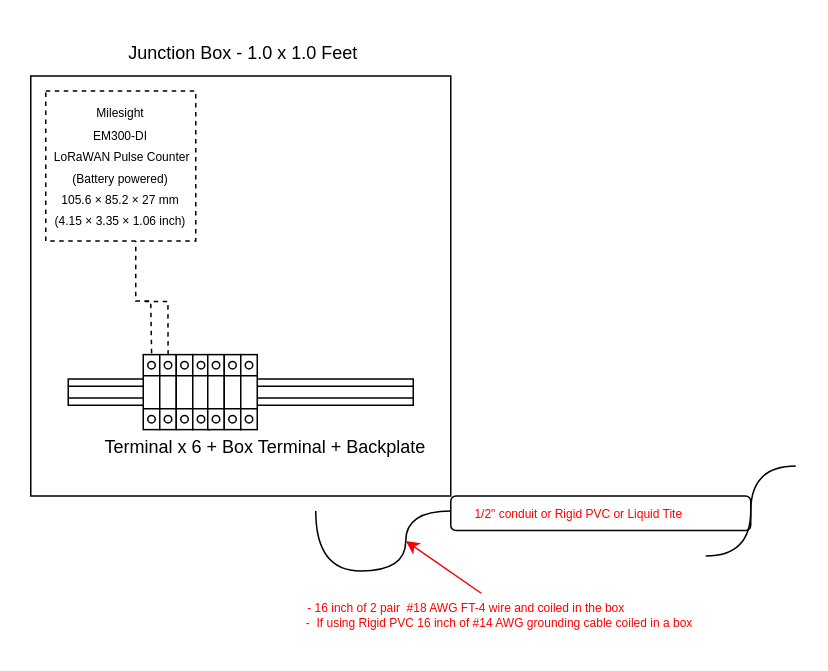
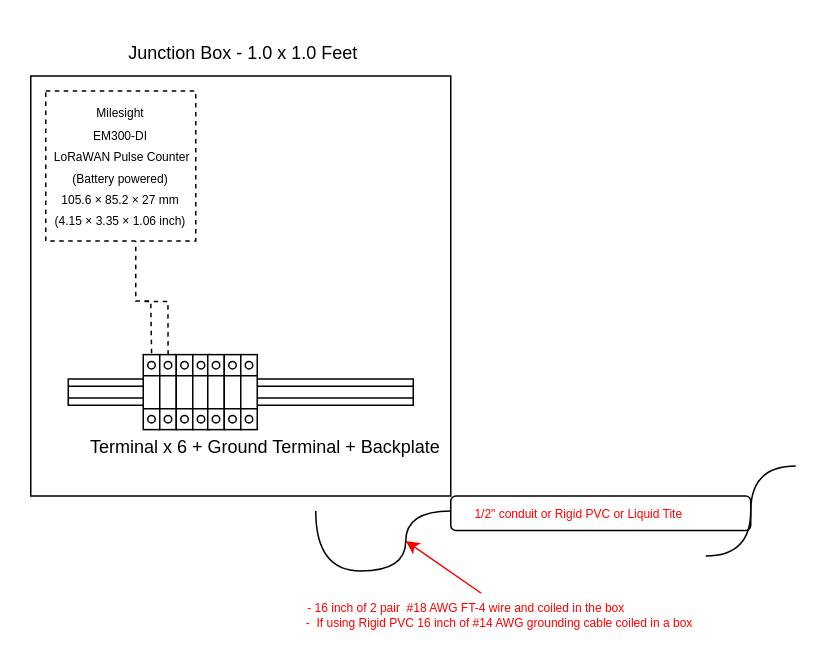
(241, 286) -> (241, 286)
